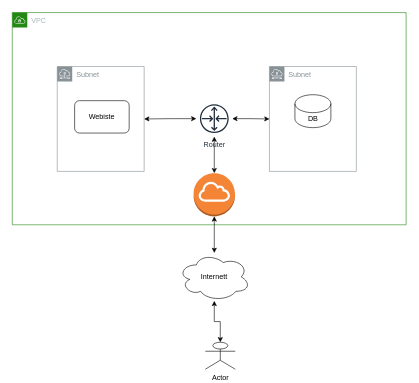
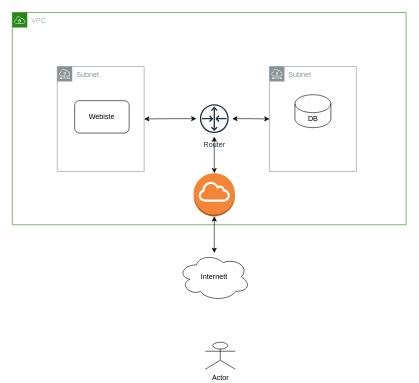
(218, 322) -> none
